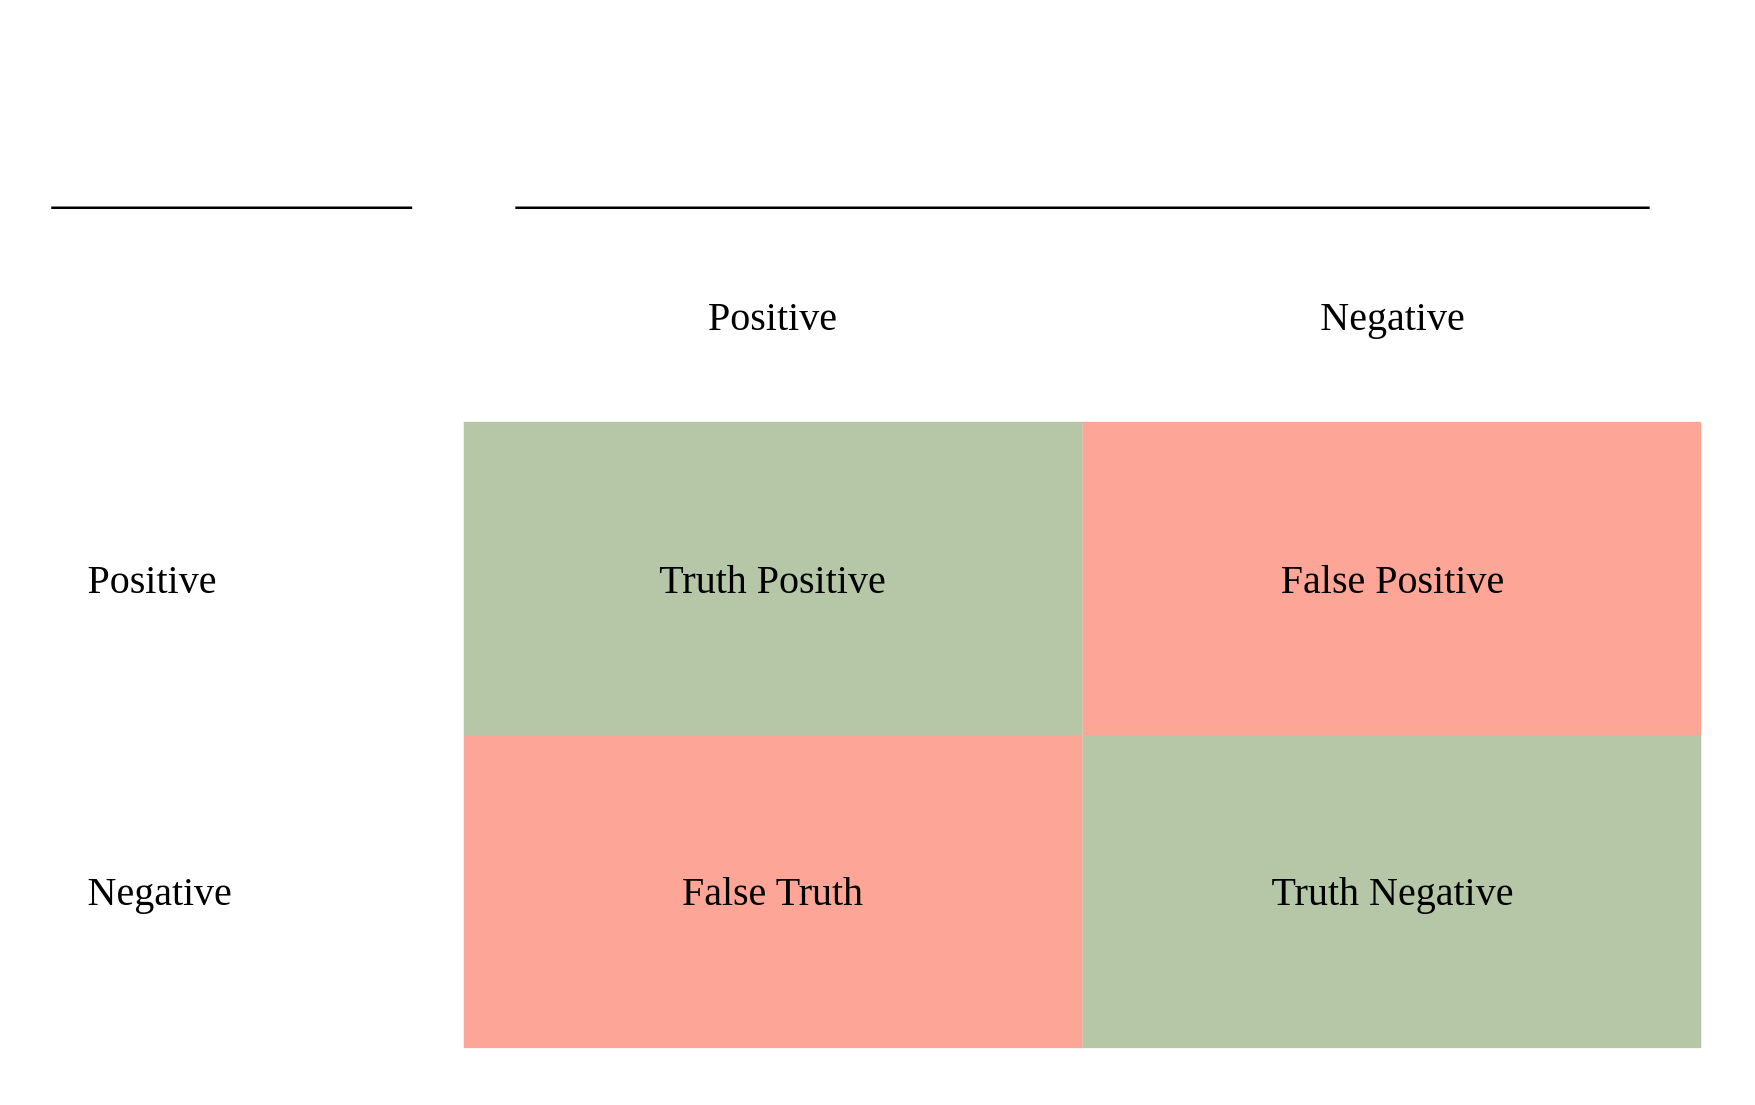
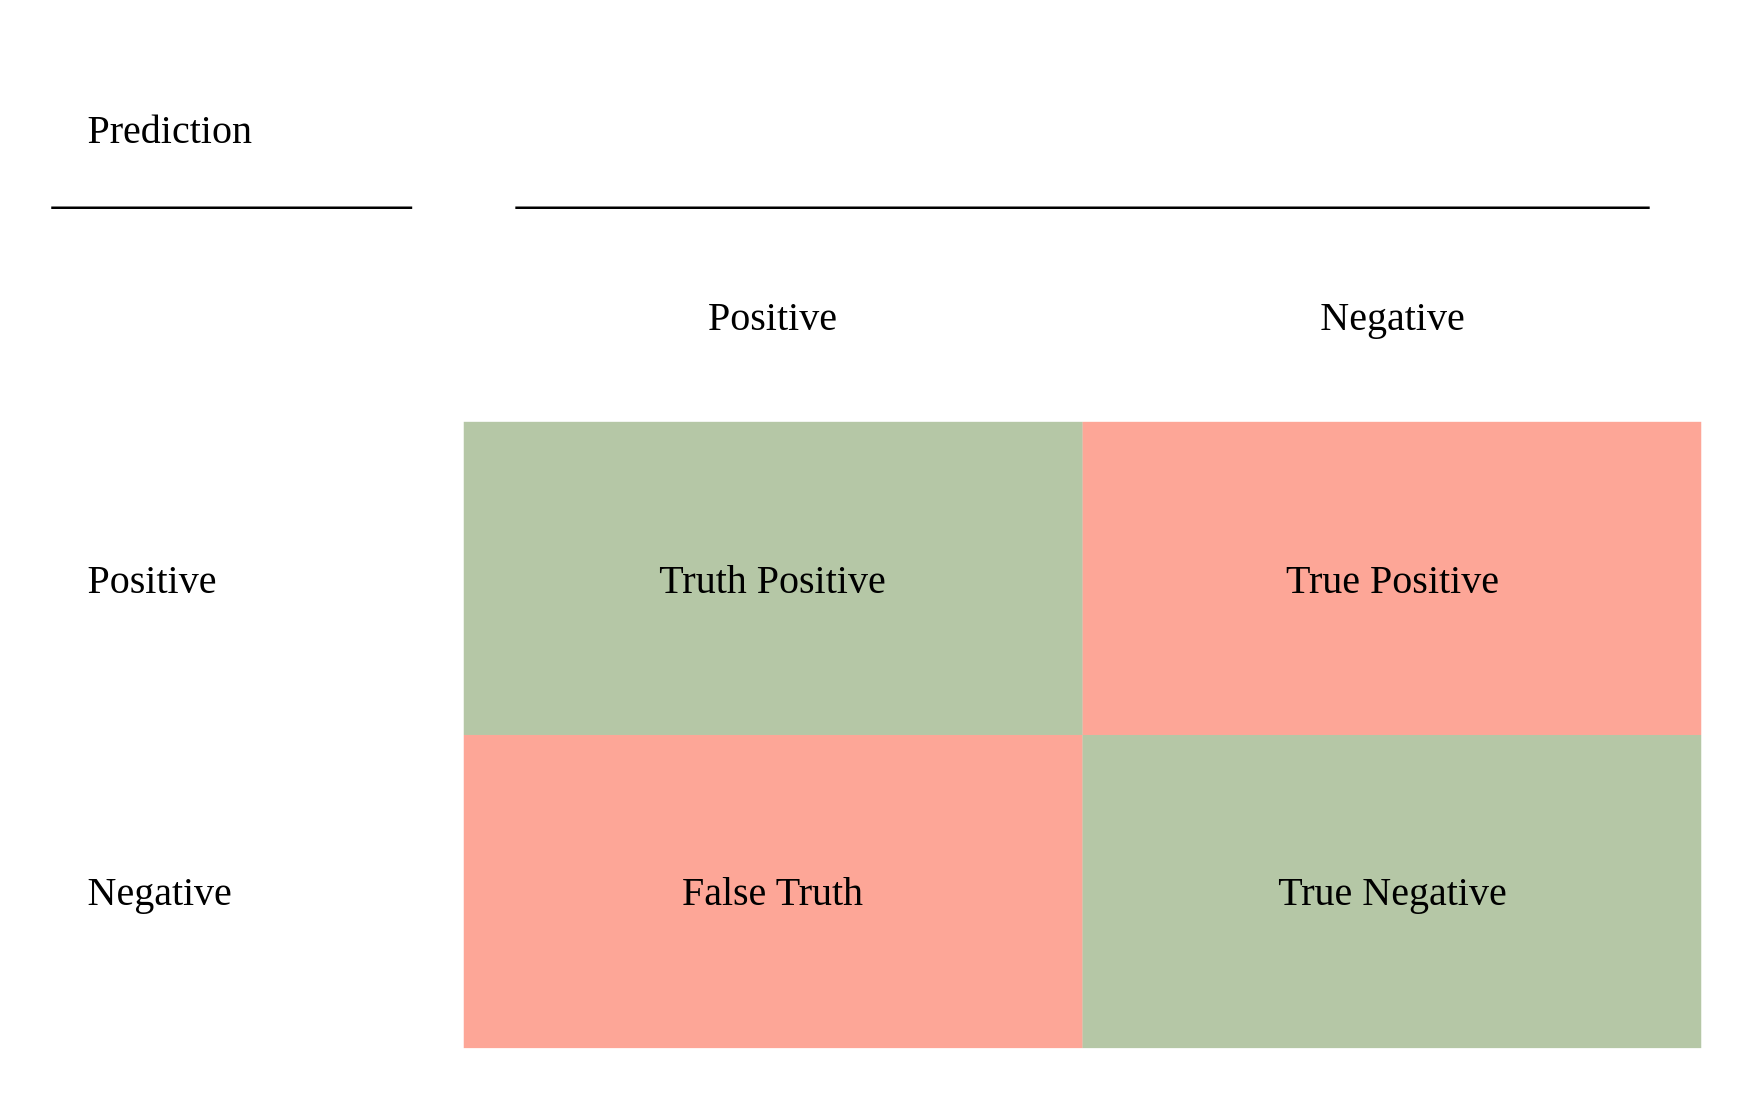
none -> (258, 130)
(1394, 579) -> (1394, 579)
(1394, 891) -> (1394, 891)
